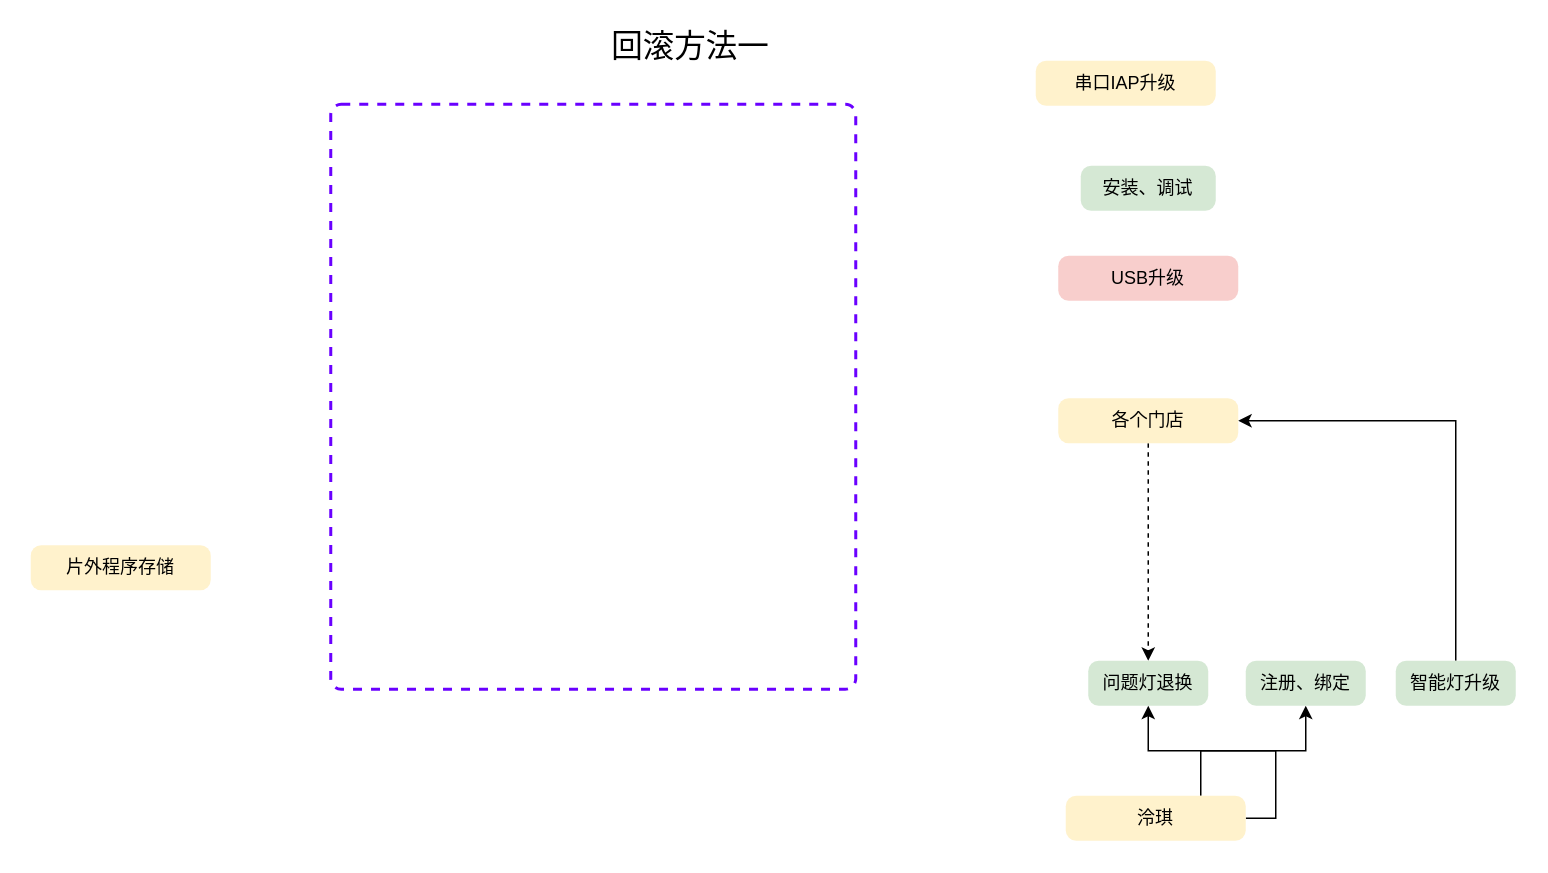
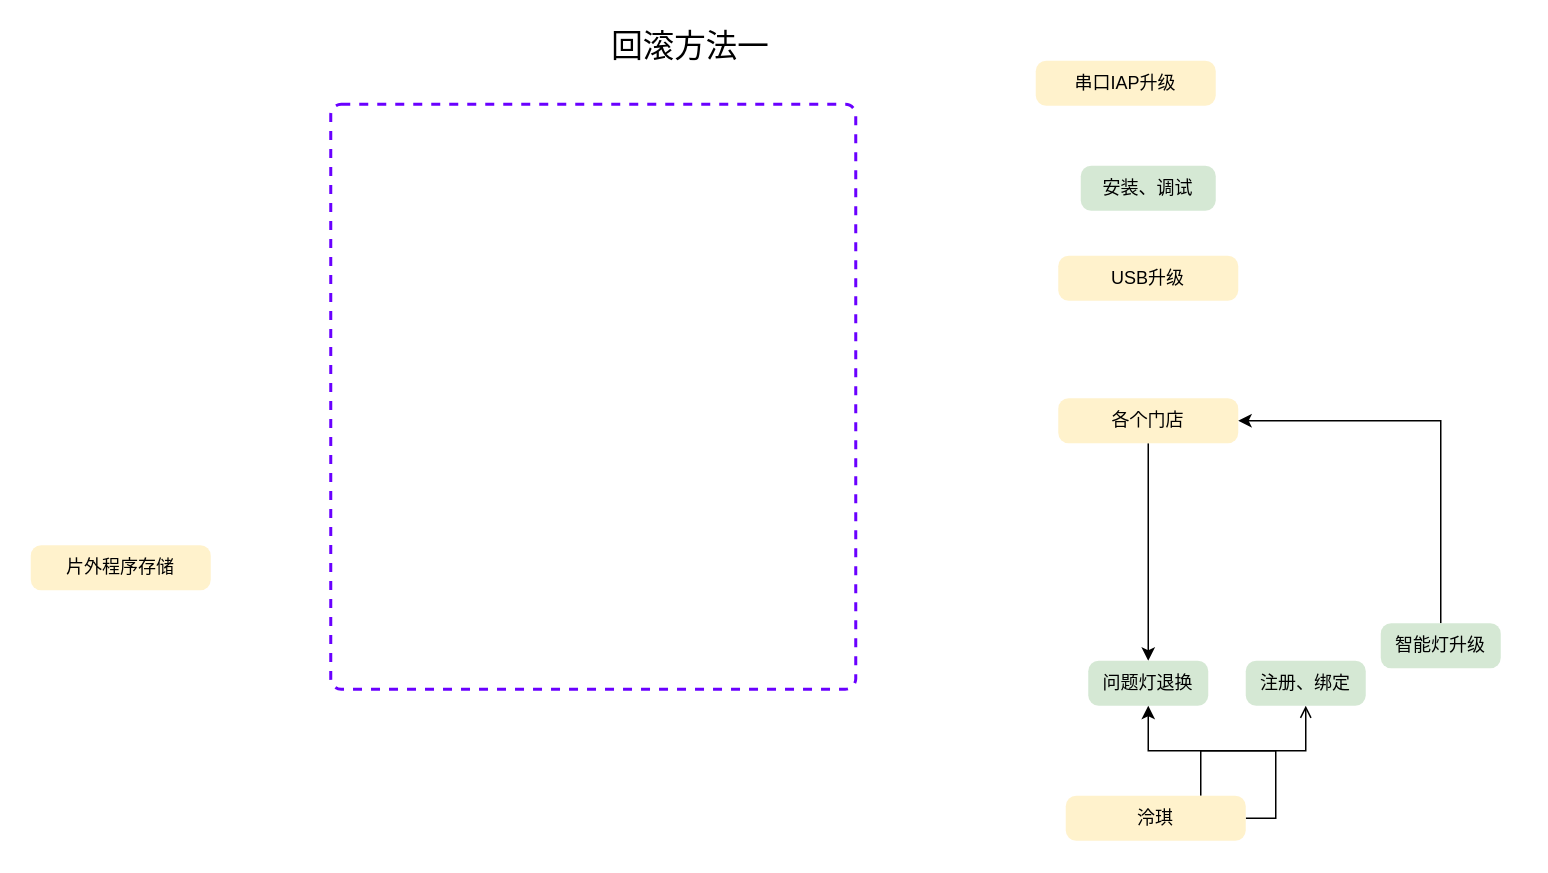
(1148, 278) -> (1148, 278)
(1148, 549) -> (1148, 549)
(1456, 683) -> (1441, 646)
(1306, 717) -> (1306, 714)
